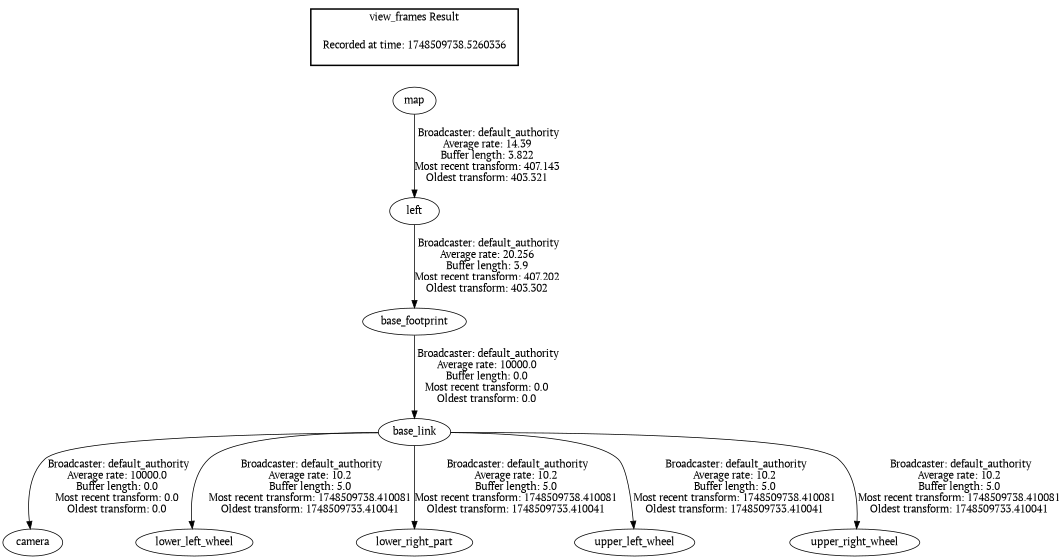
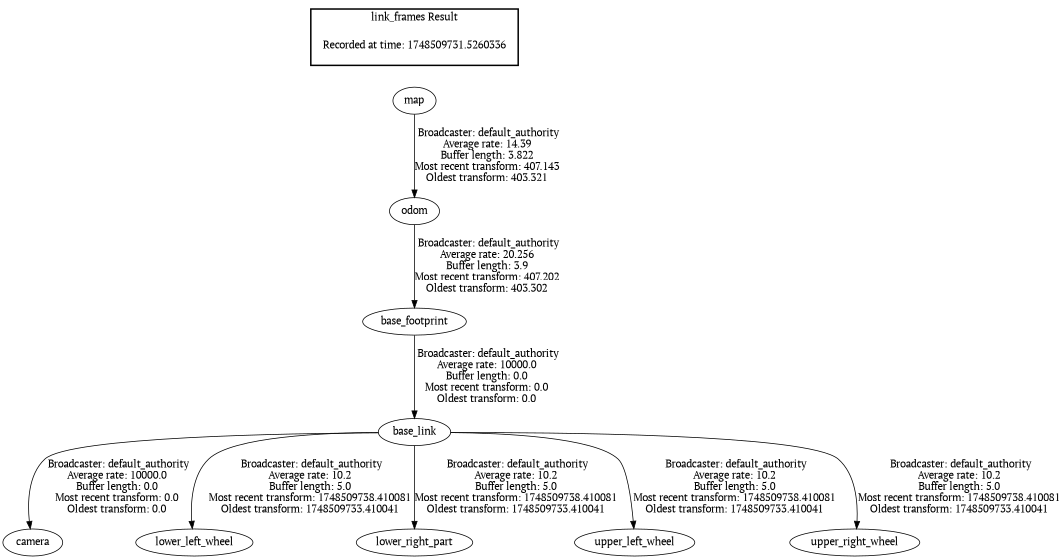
(415, 18) -> (415, 18)
(415, 46) -> (415, 46)
(415, 211) -> (415, 211)
